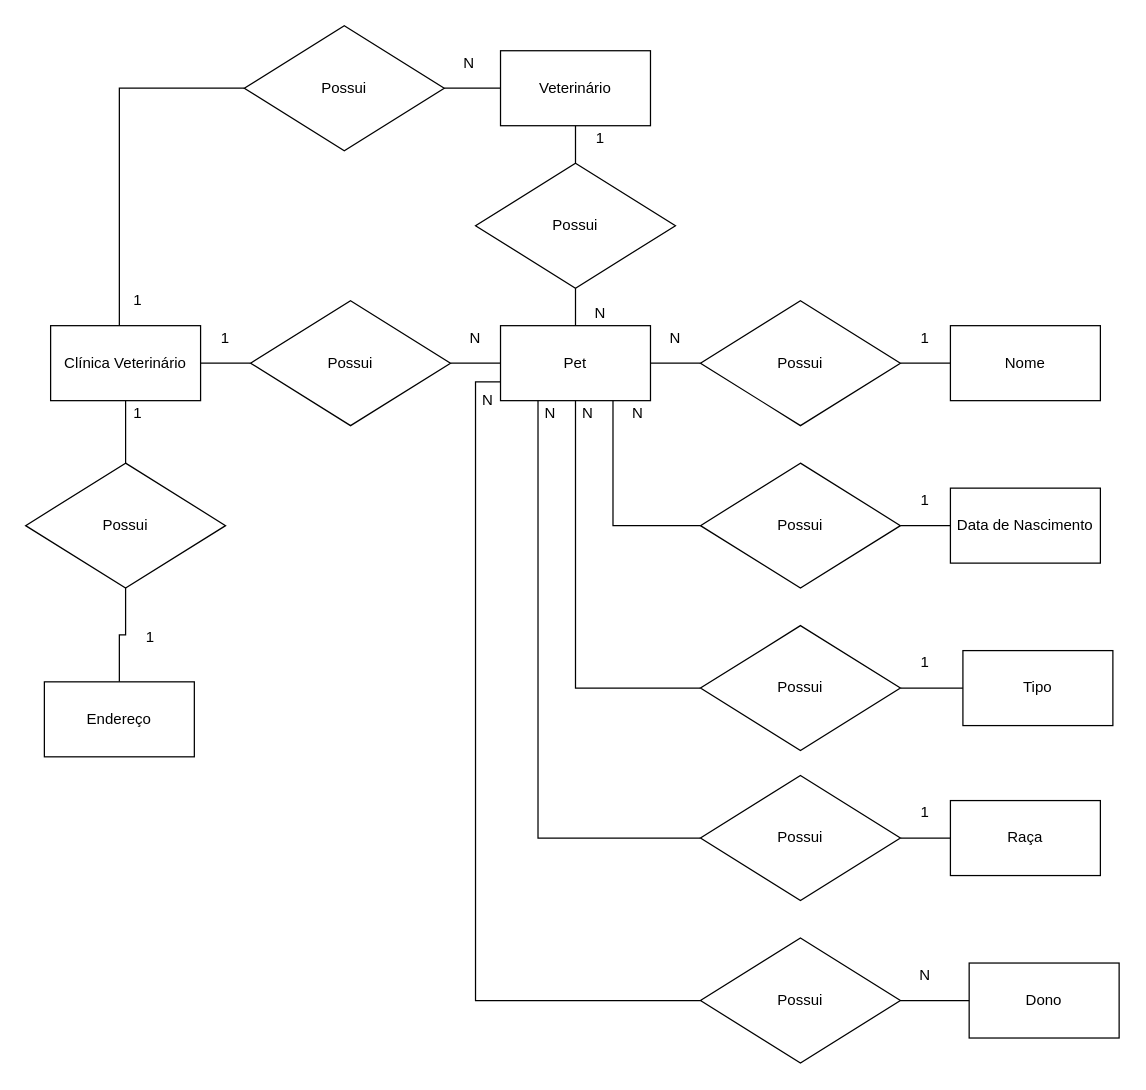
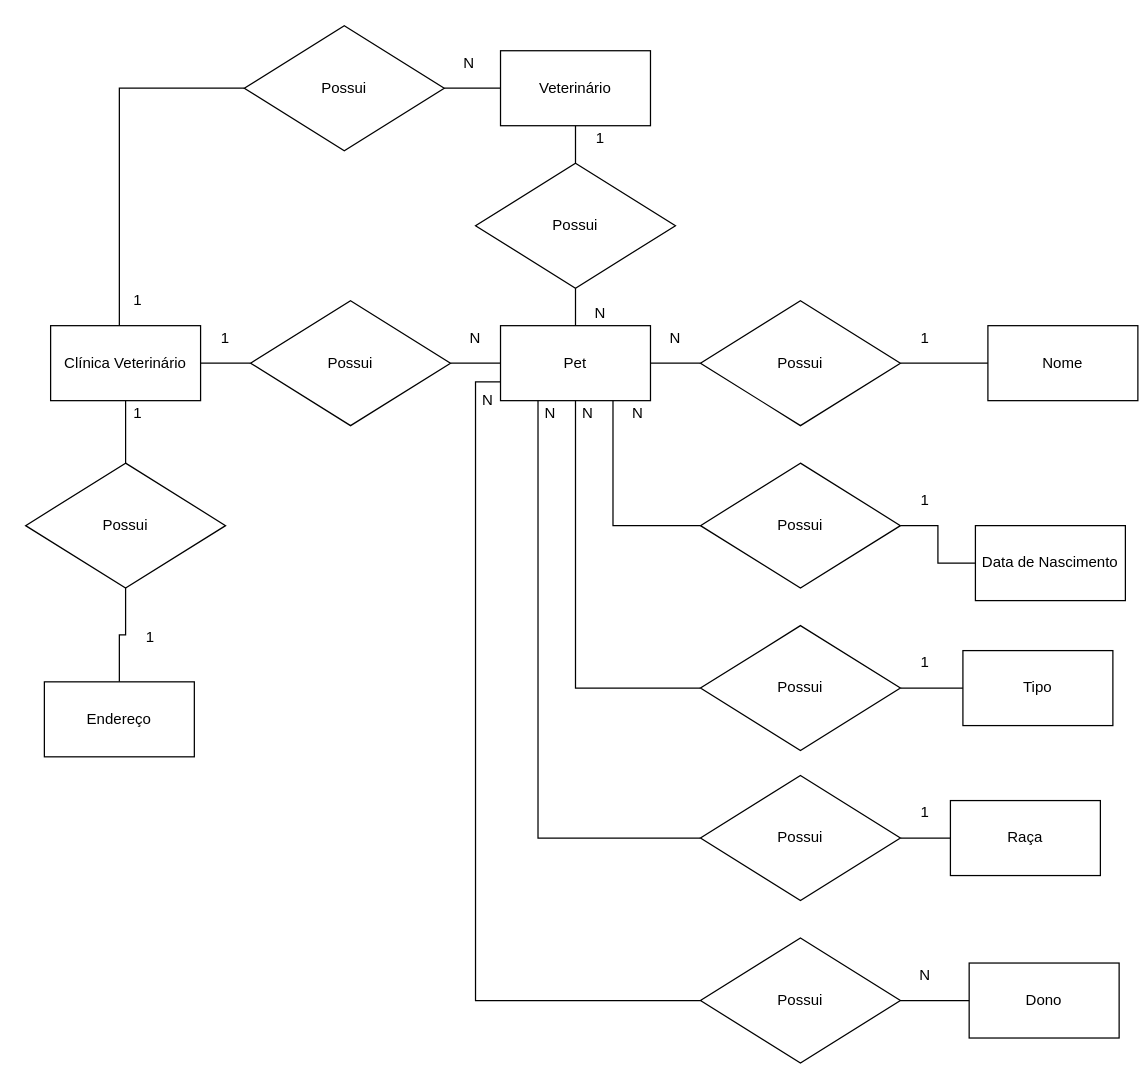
(1026, 363) -> (1063, 363)
(1026, 526) -> (1051, 563)
